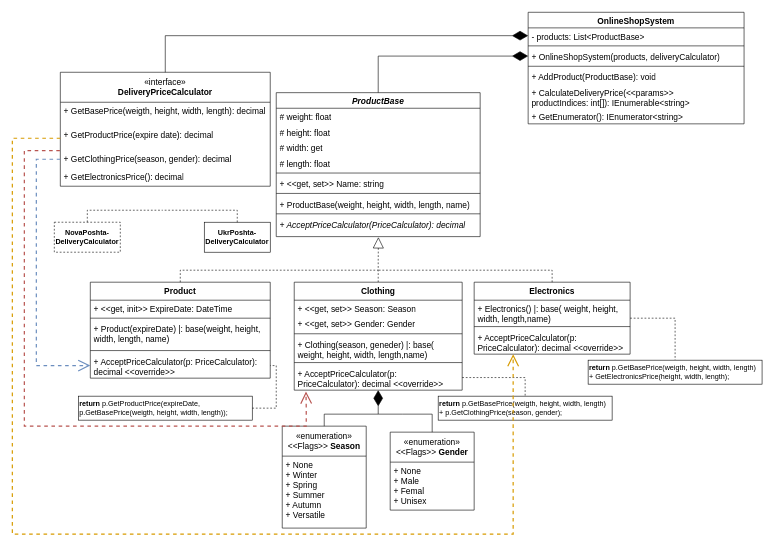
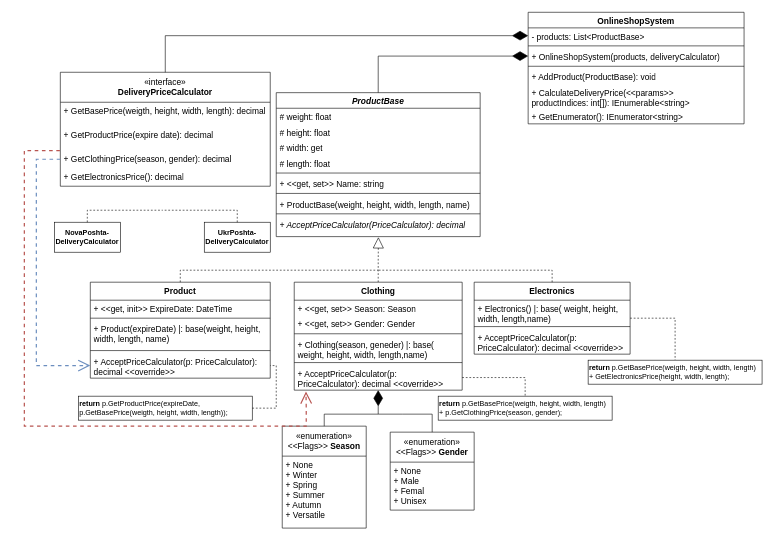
(87, 237) -> (87, 237)
(103, 534) -> none
